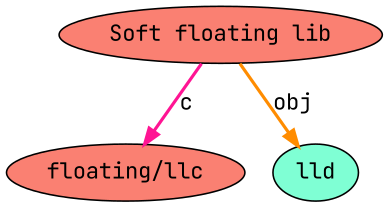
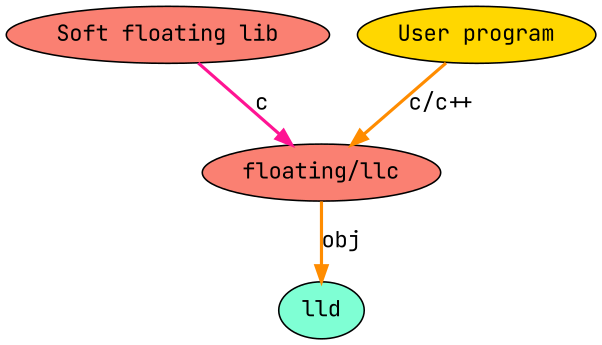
none -> (477, 35)
(264, 98) -> (321, 234)
